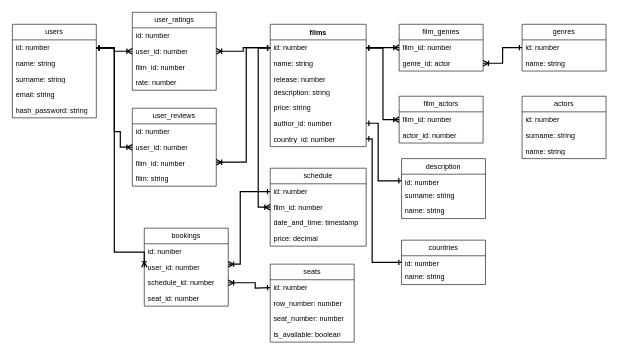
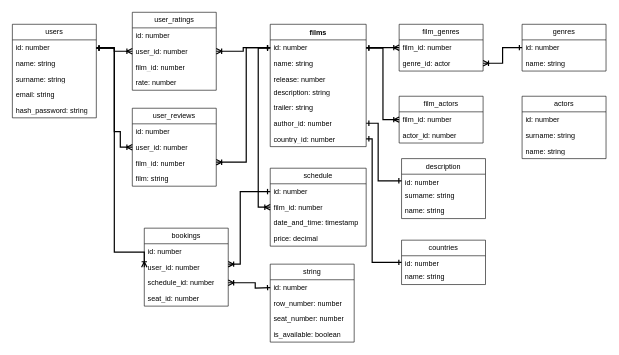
(296, 108) -> (299, 108)
(312, 272) -> (312, 272)
